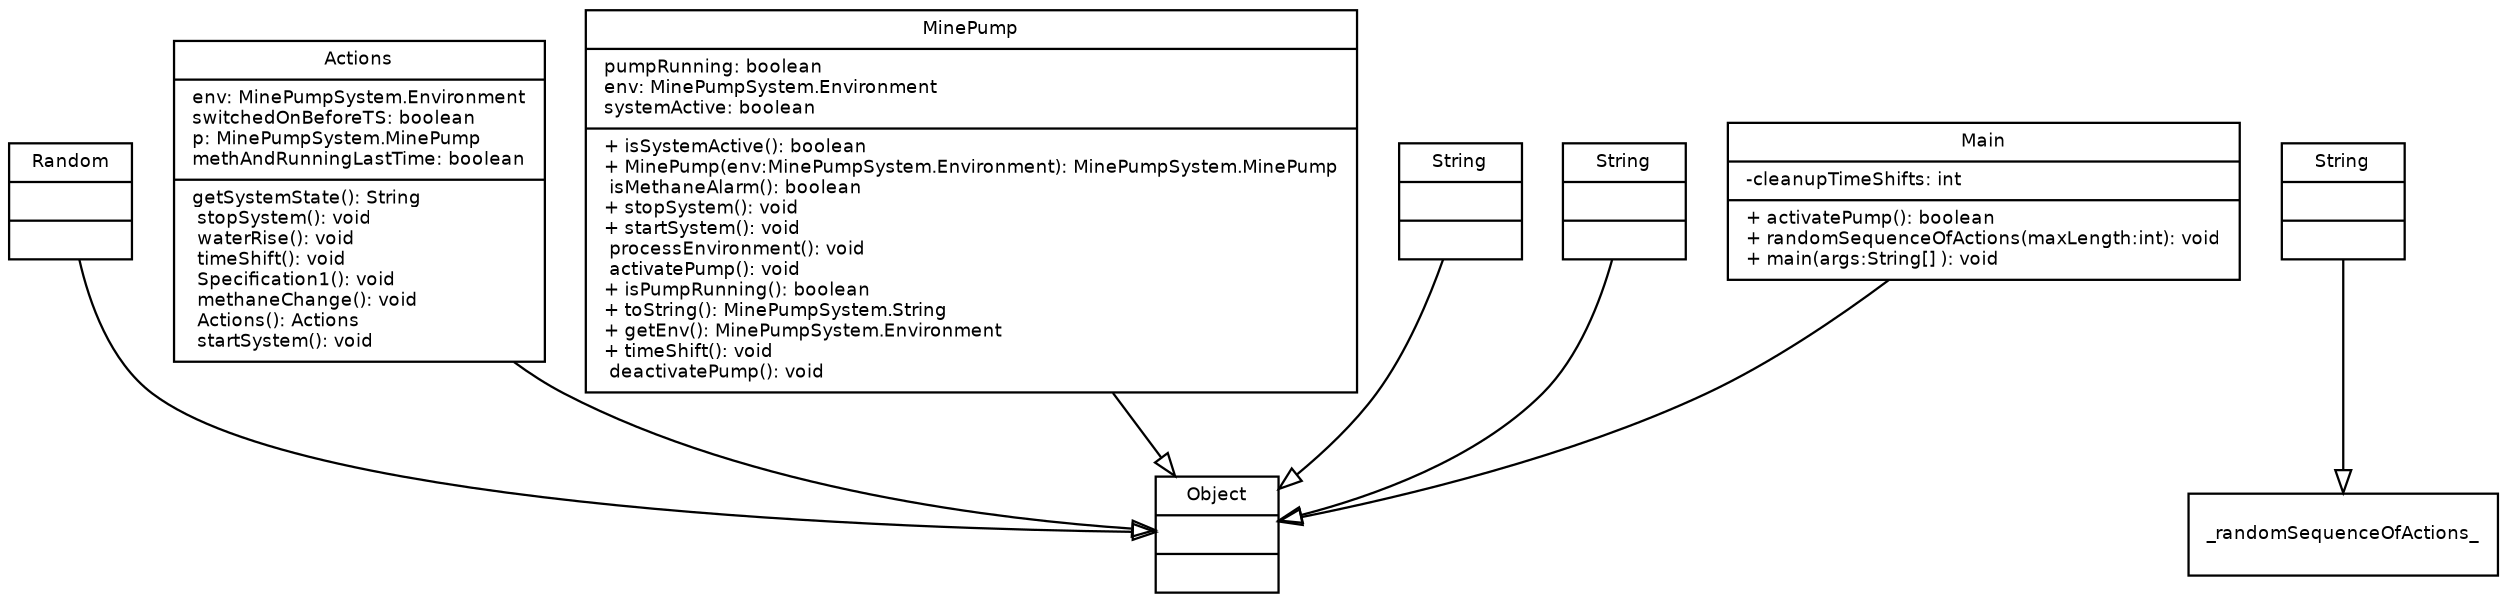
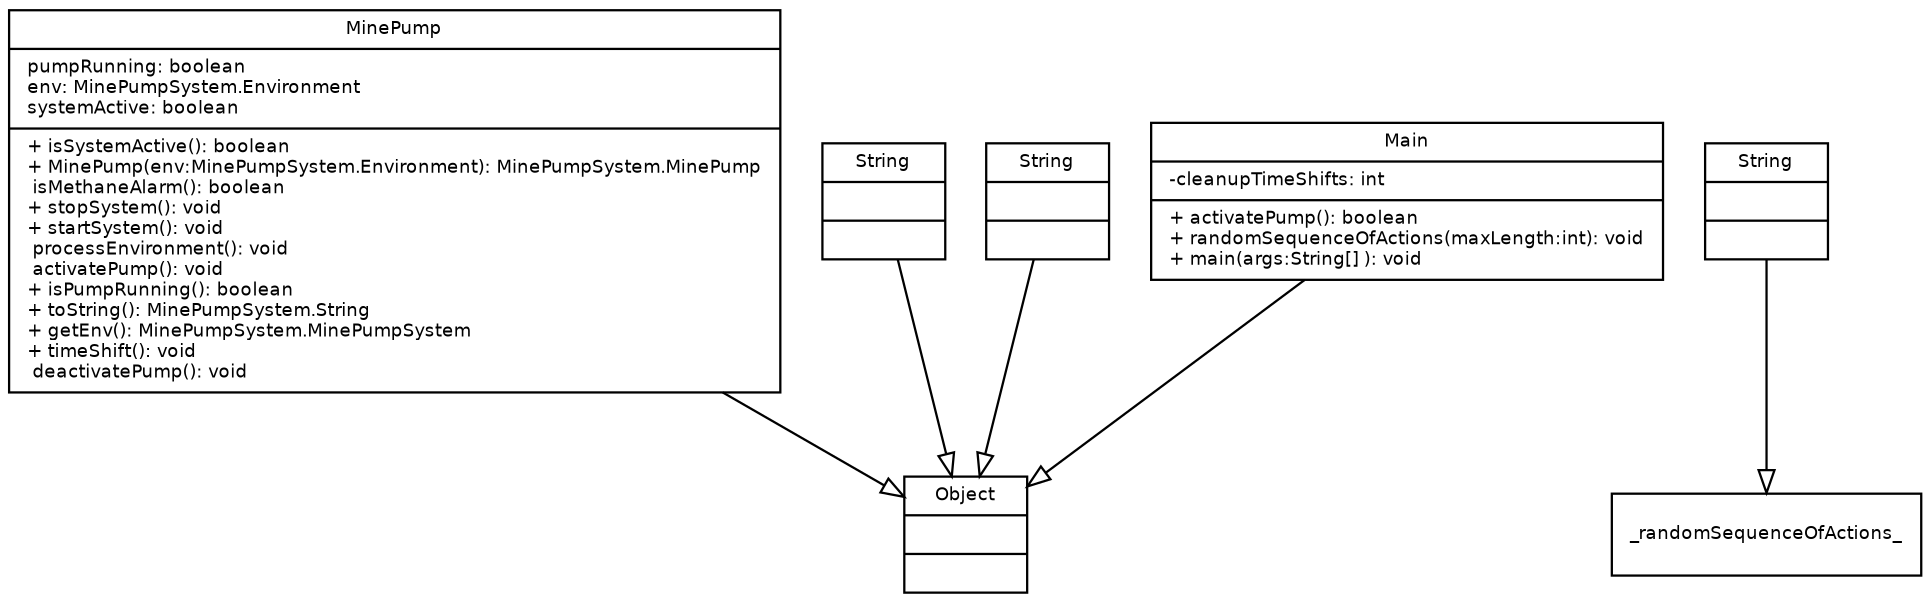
(71, 201) -> none
(359, 201) -> none
(803, 331) -> (250, 331)
